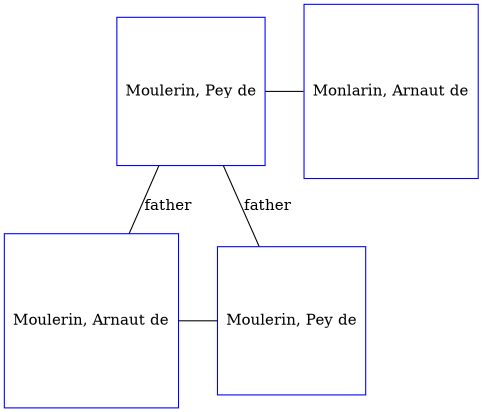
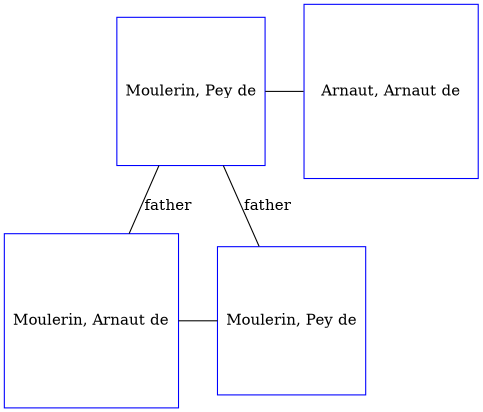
(391, 91) -> (391, 91)
